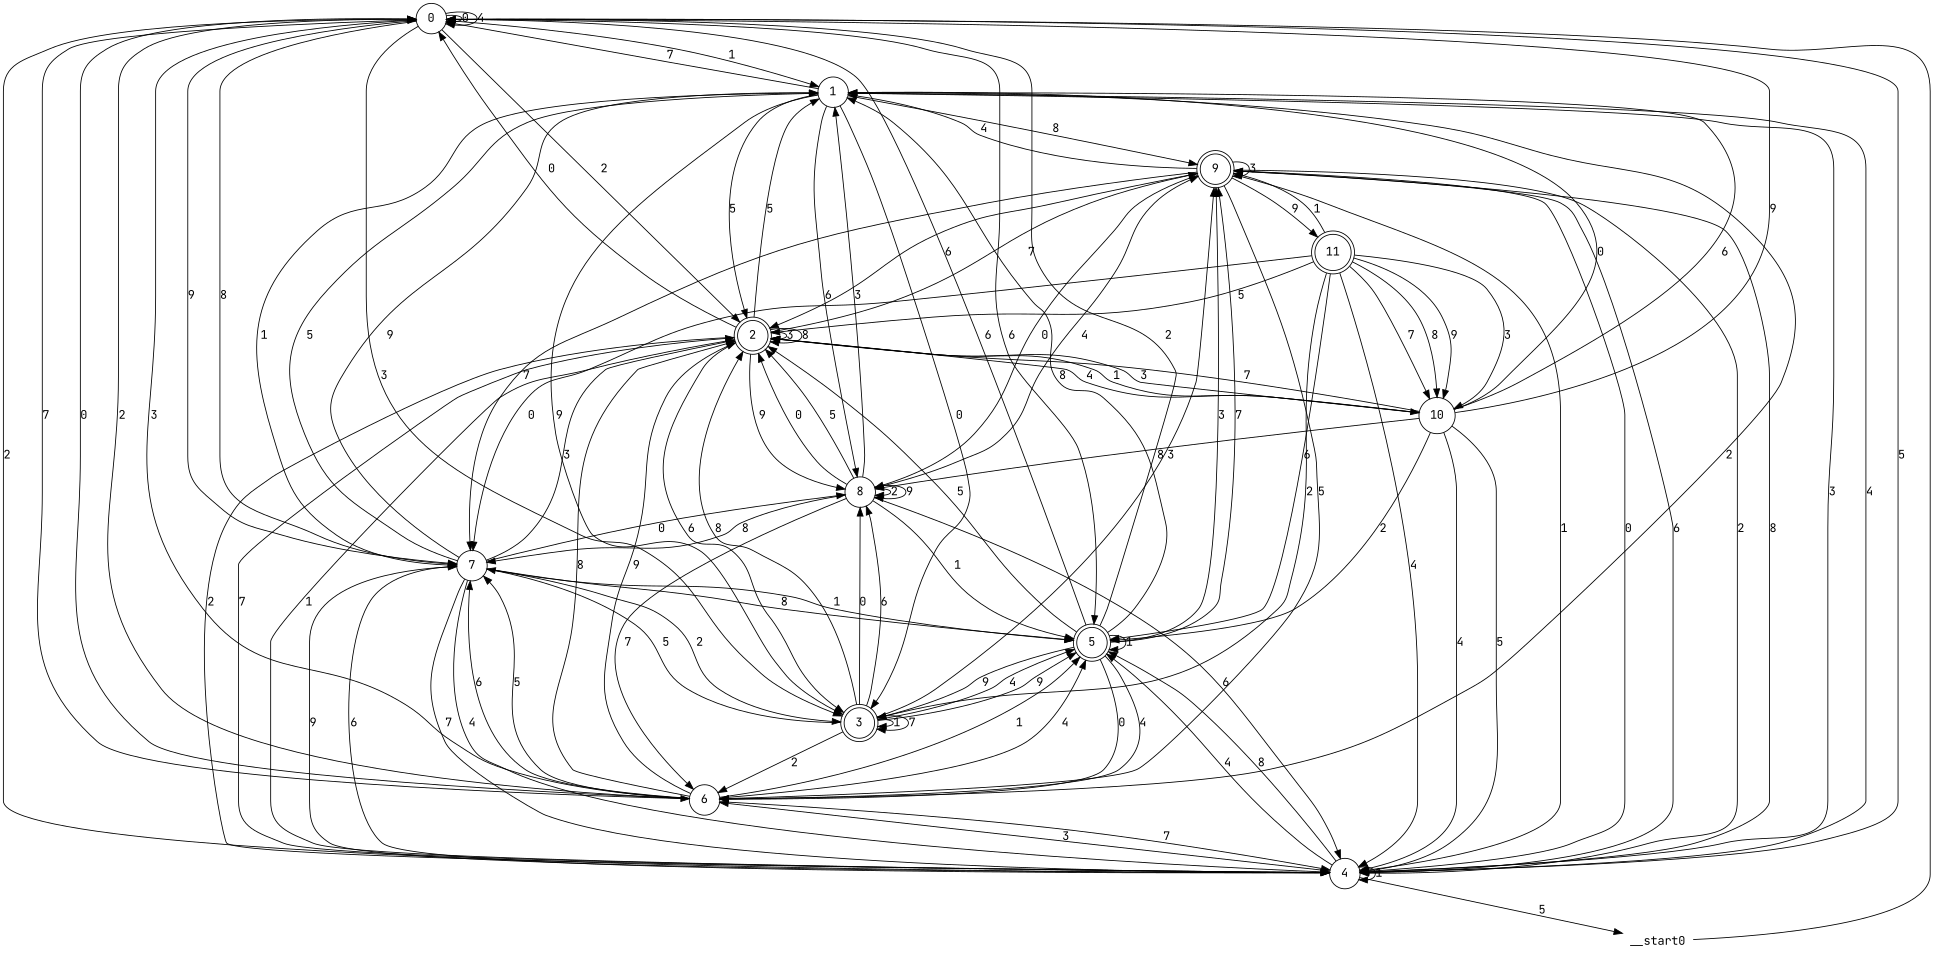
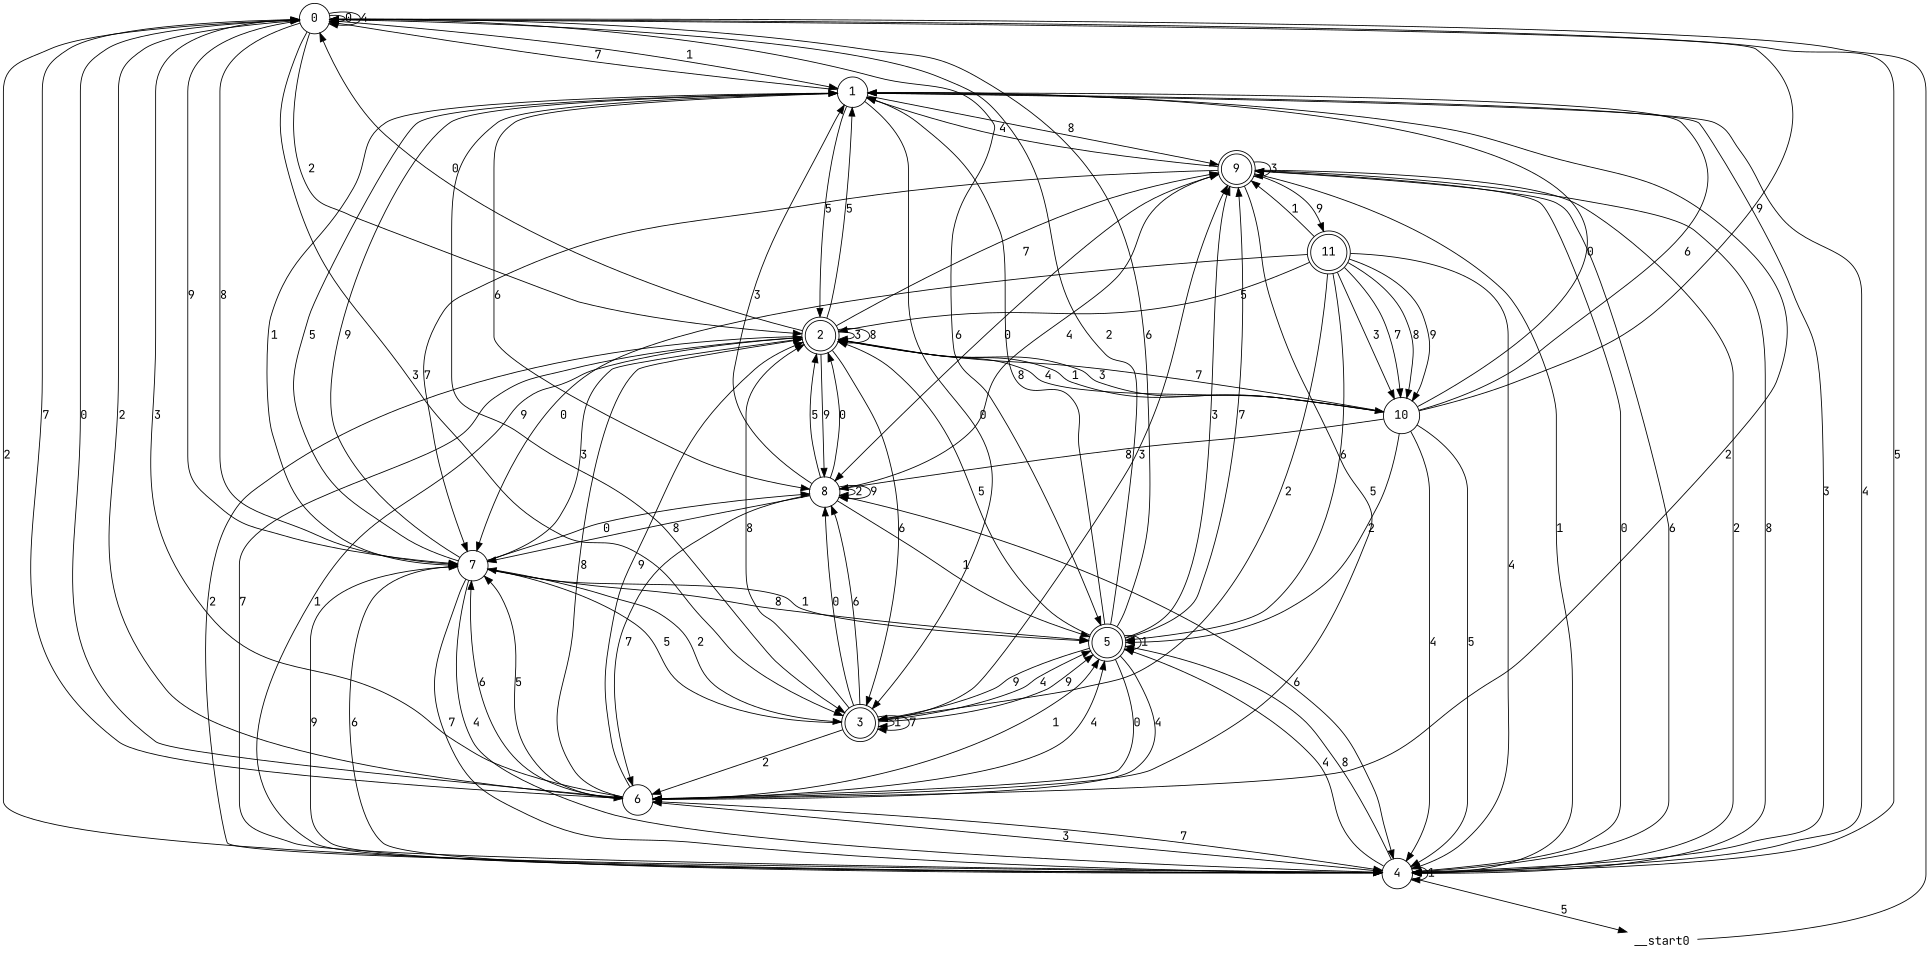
(987, 216) -> none
